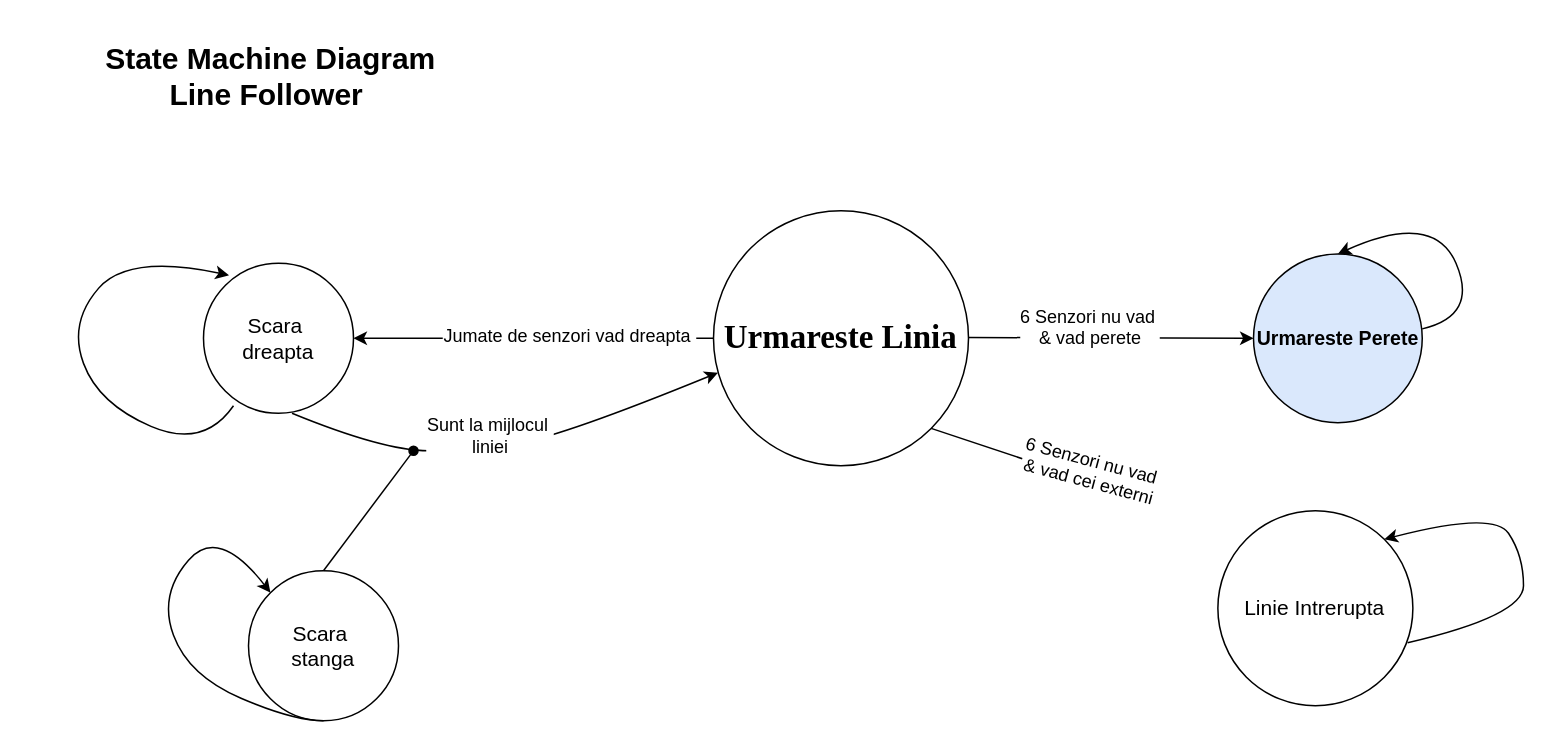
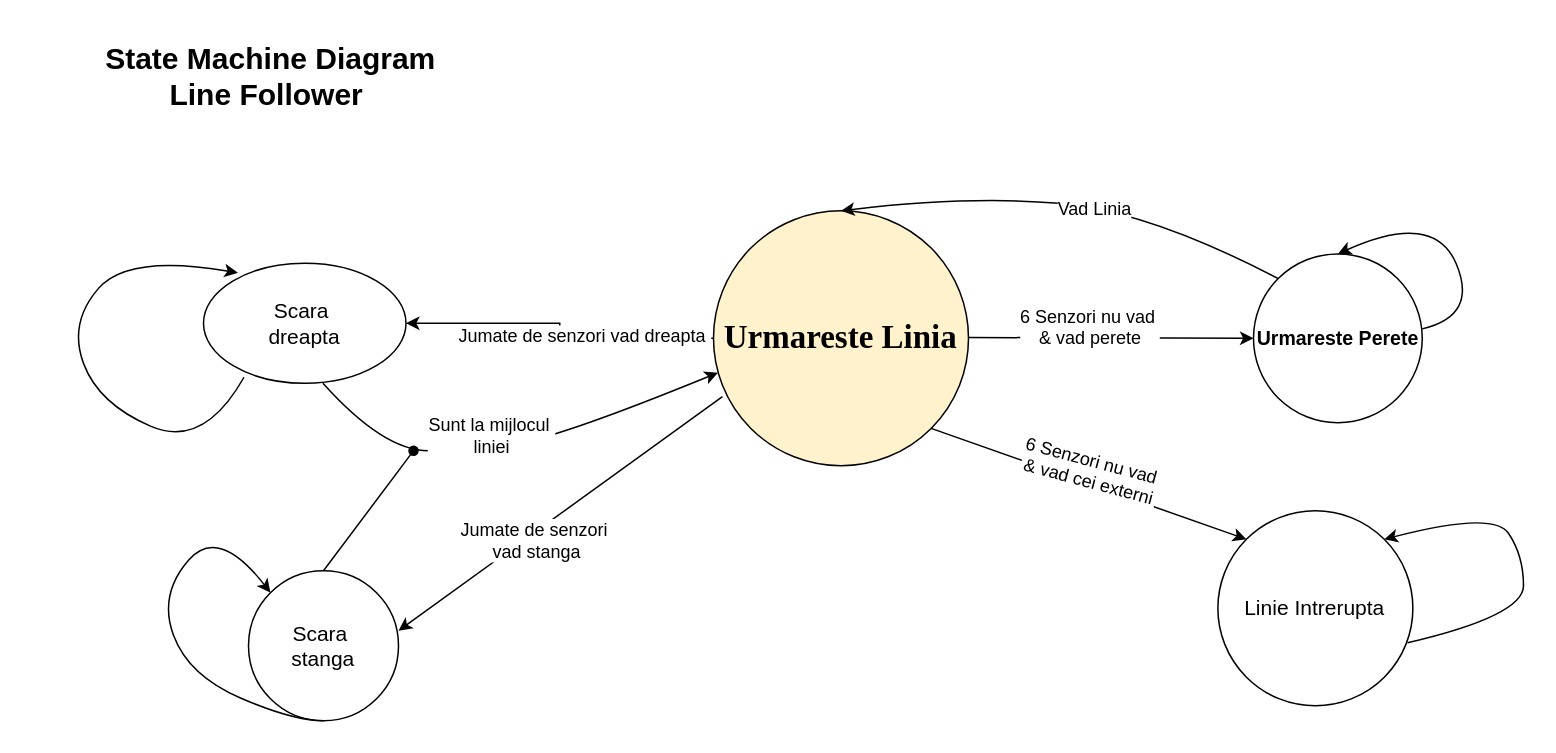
none -> (1072, 205)
(278, 338) -> (305, 323)
(841, 338) -> (841, 338)
(1338, 338) -> (1338, 338)
(988, 447) -> (1195, 521)
none -> (637, 458)
